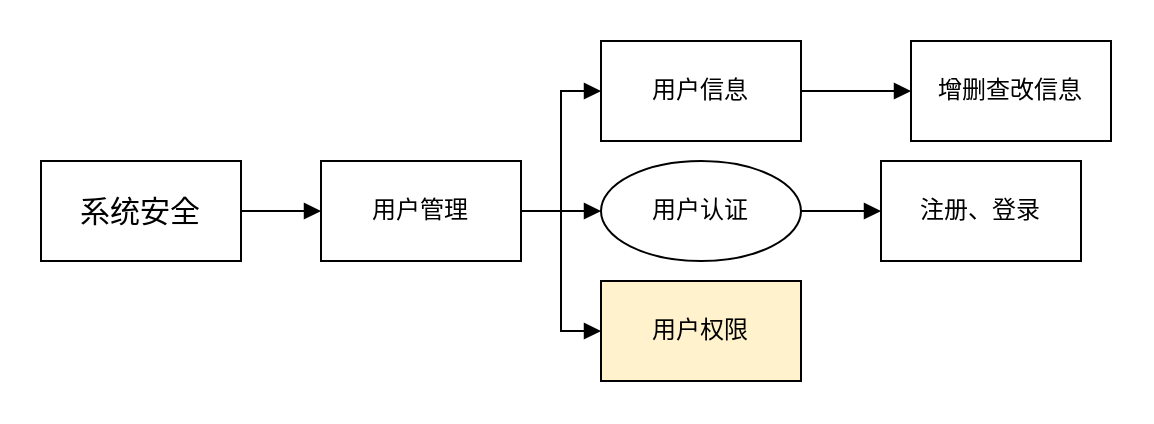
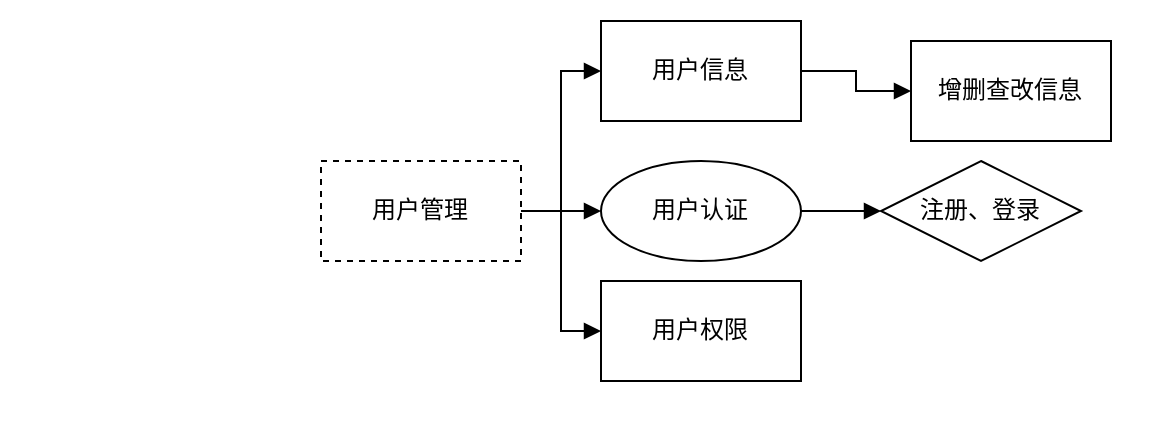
(701, 91) -> (701, 71)
(141, 211) -> none
(272, 211) -> none
(421, 211) -> (421, 211)
(981, 211) -> (981, 211)
(701, 331) -> (701, 331)
